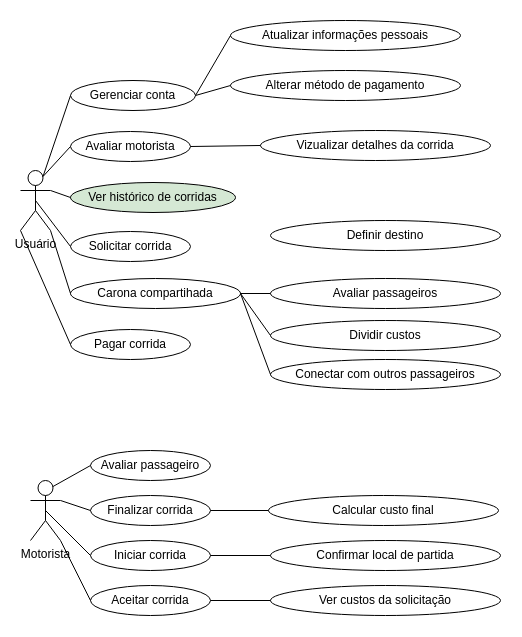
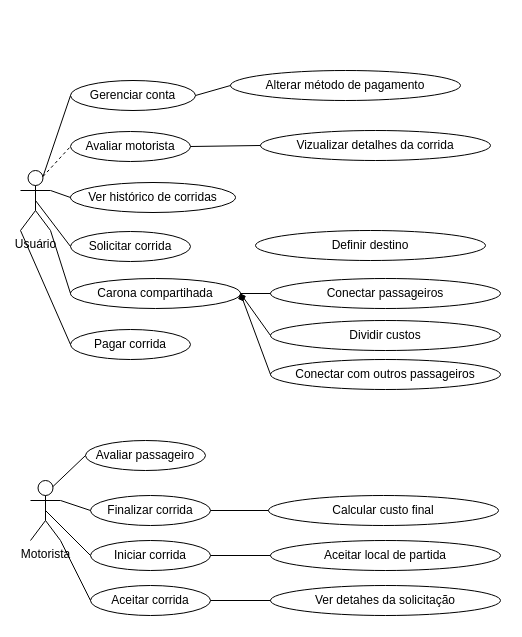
(346, 36) -> none
(214, 64) -> none
(58, 160) -> (58, 160)
(153, 198) -> (153, 198)
(386, 236) -> (371, 246)
(386, 294) -> (386, 294)
(244, 302) -> (244, 302)
(151, 466) -> (146, 456)
(386, 556) -> (386, 556)
(386, 601) -> (386, 601)
